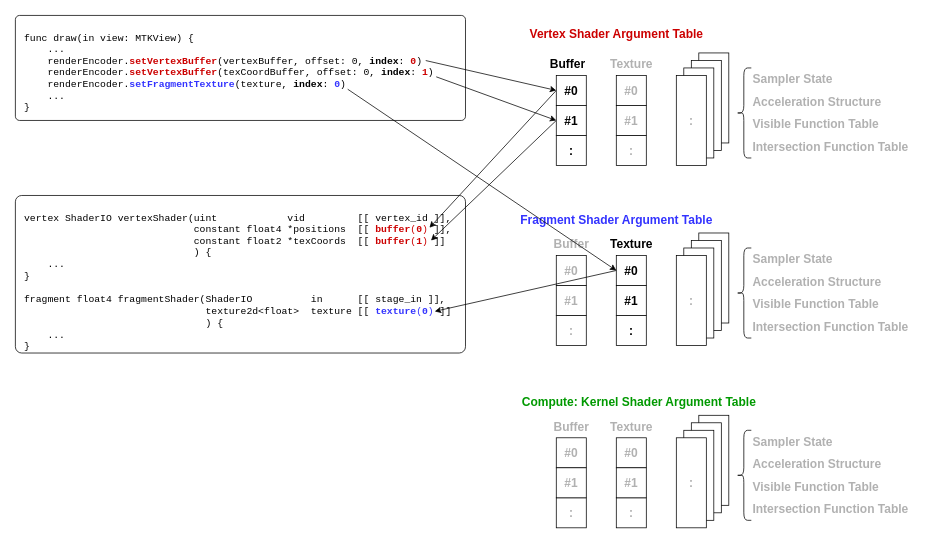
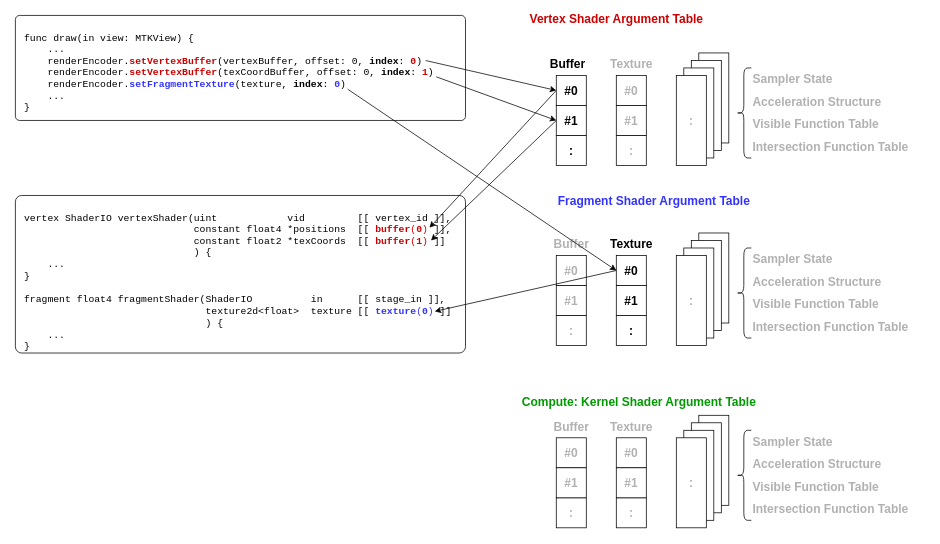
(616, 34) -> (616, 19)
(616, 219) -> (654, 201)
